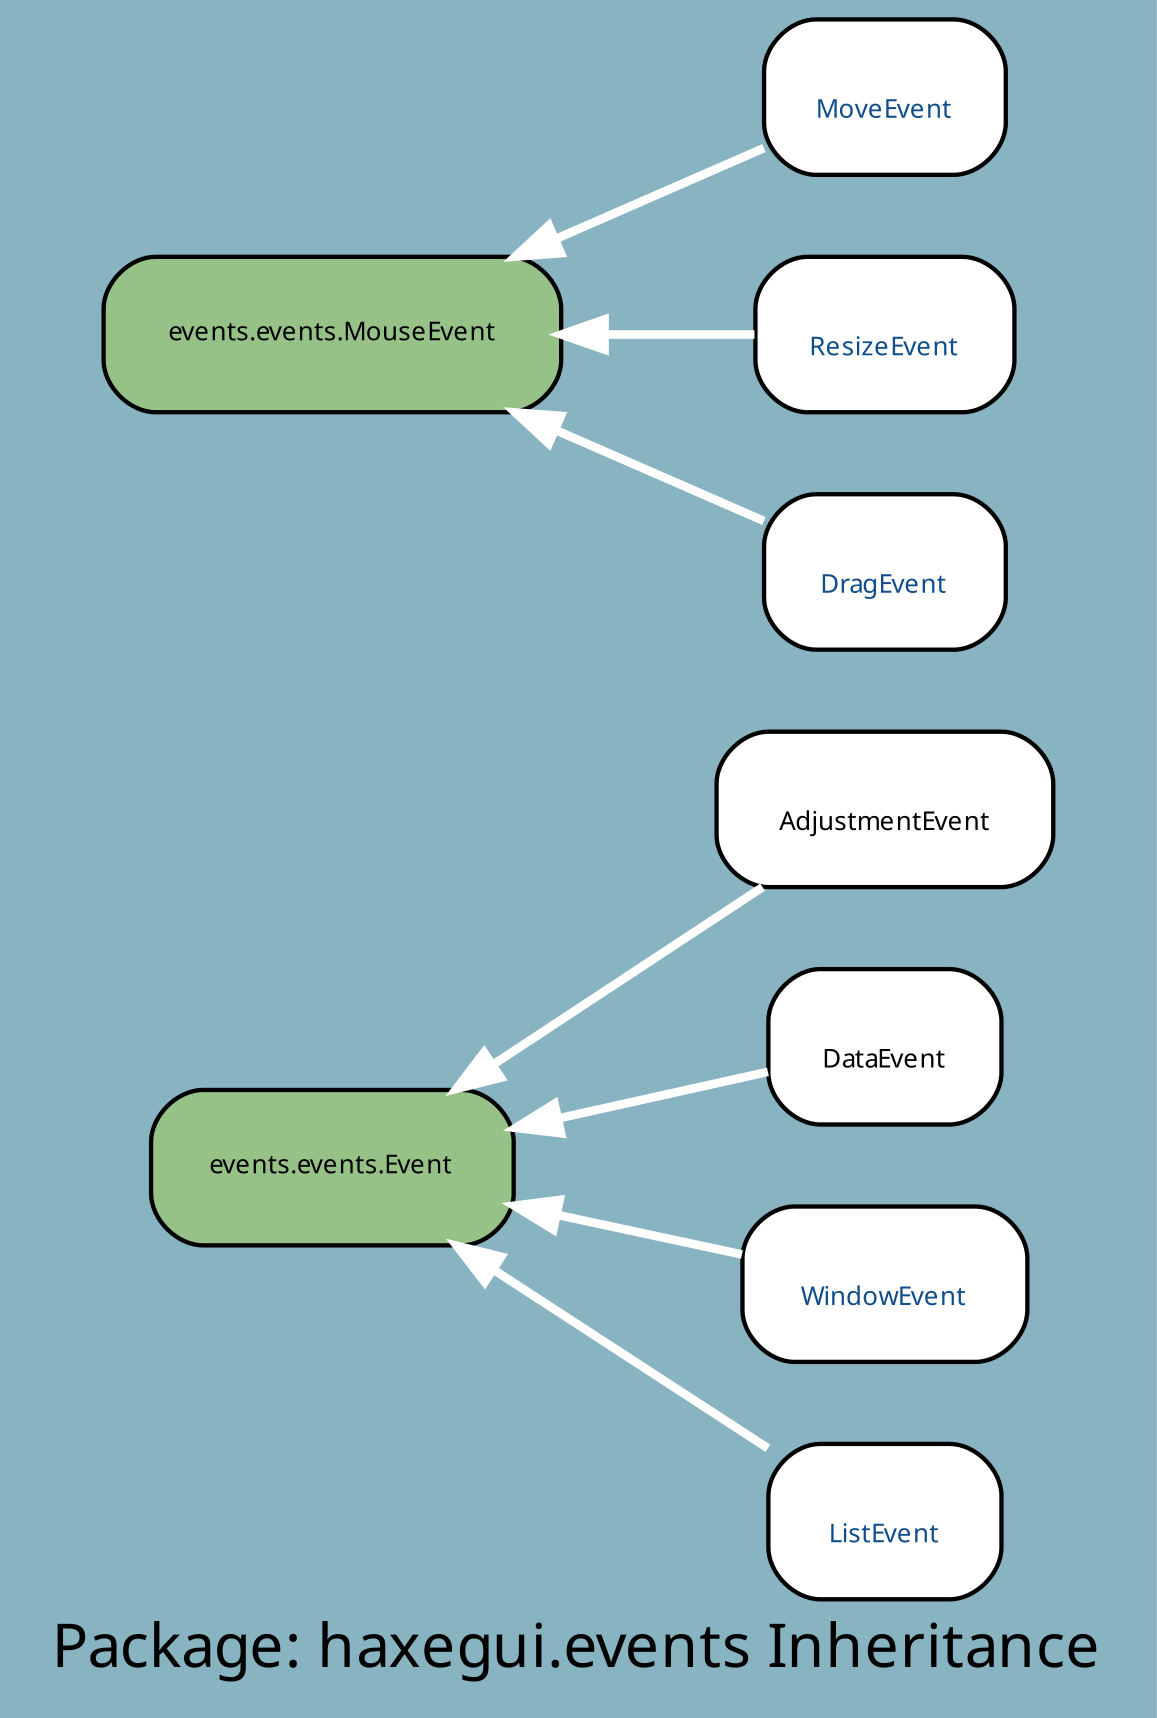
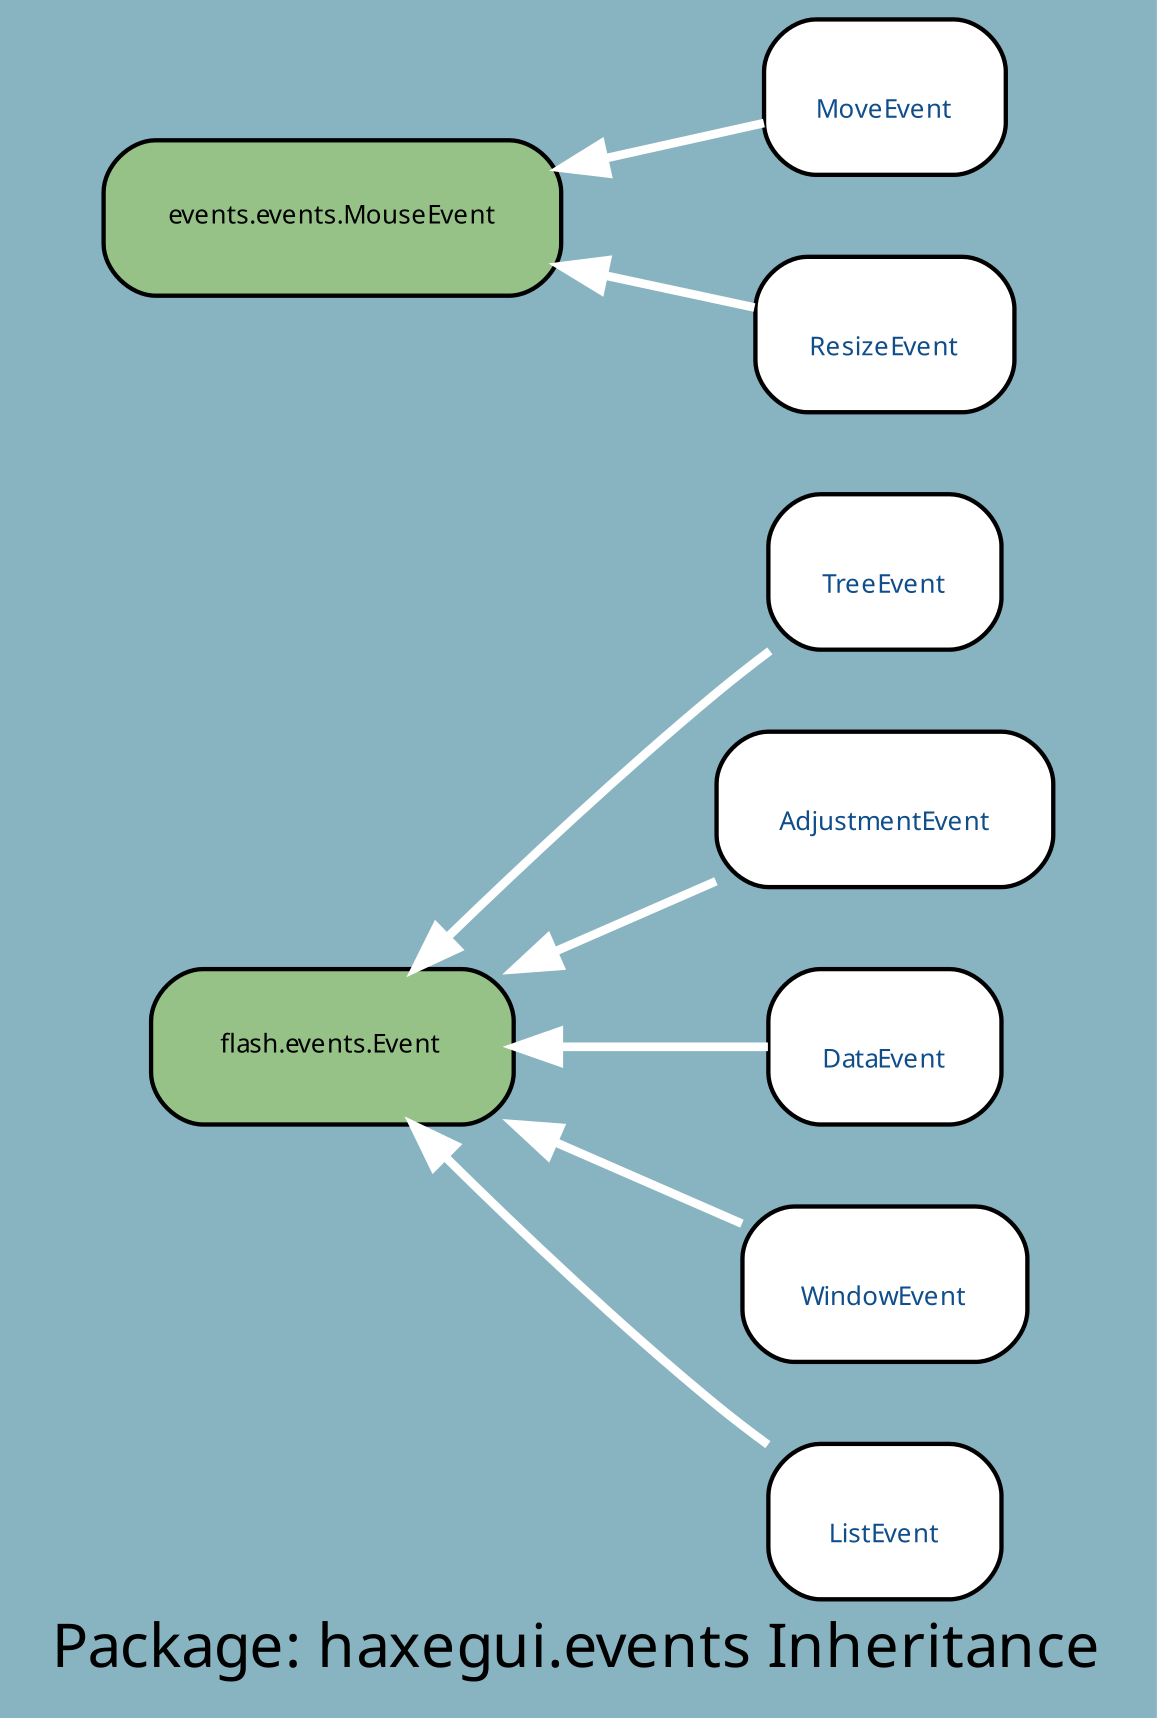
(885, 572) -> none
none -> (885, 572)
(885, 809) -> (885, 809)
(885, 1047) -> (885, 1047)
(332, 1168) -> (332, 1047)
